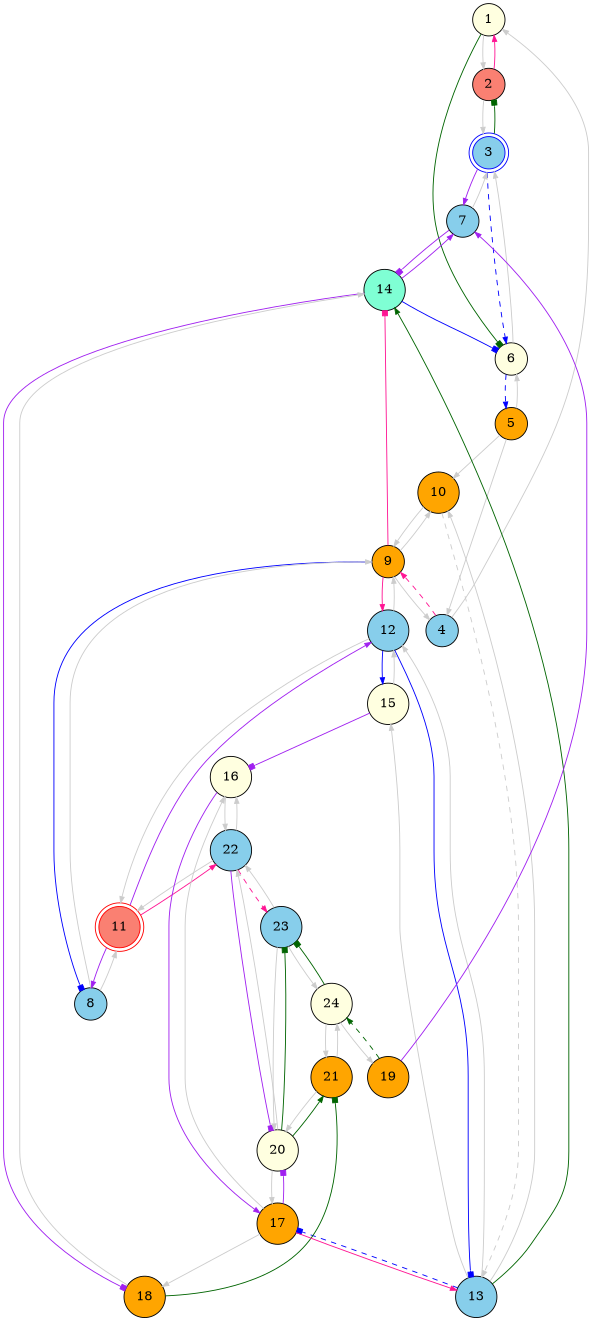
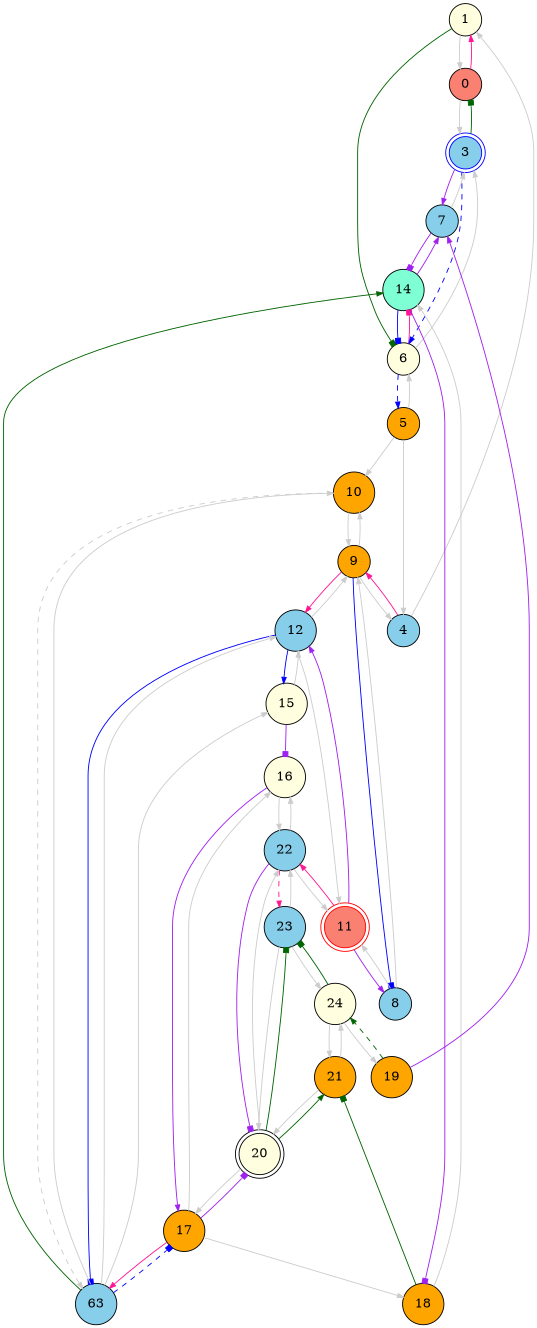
(489, 84) -> (465, 84)
(386, 431) -> (409, 330)
(421, 596) -> (385, 596)
(278, 1150) -> (260, 1154)
(476, 1297) -> (96, 1304)
